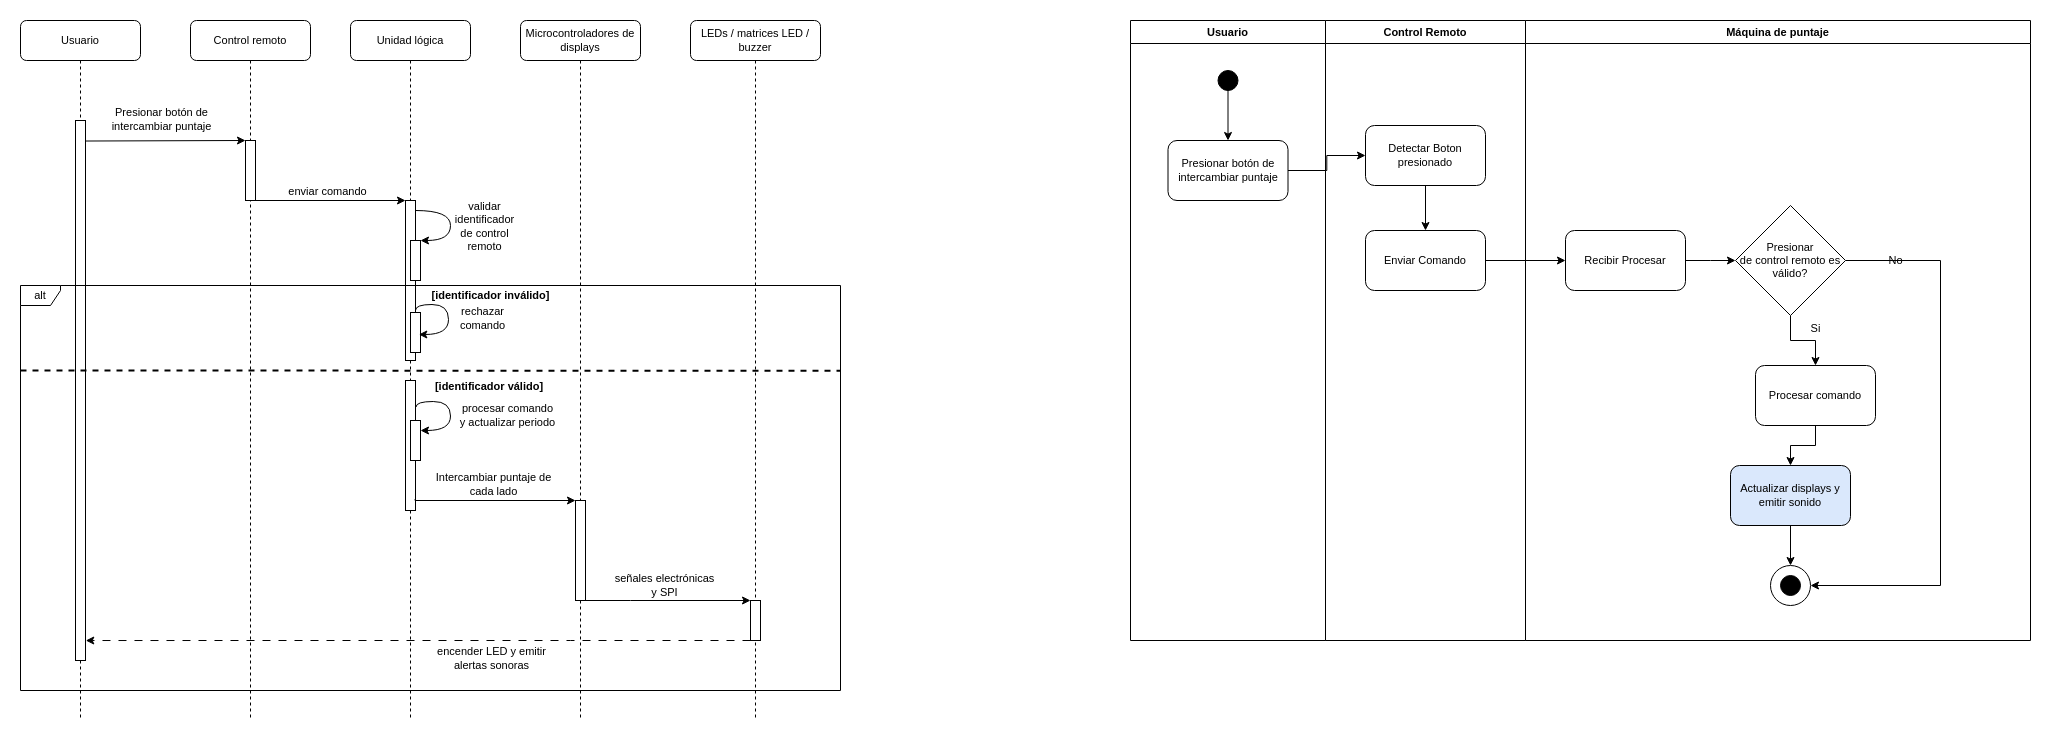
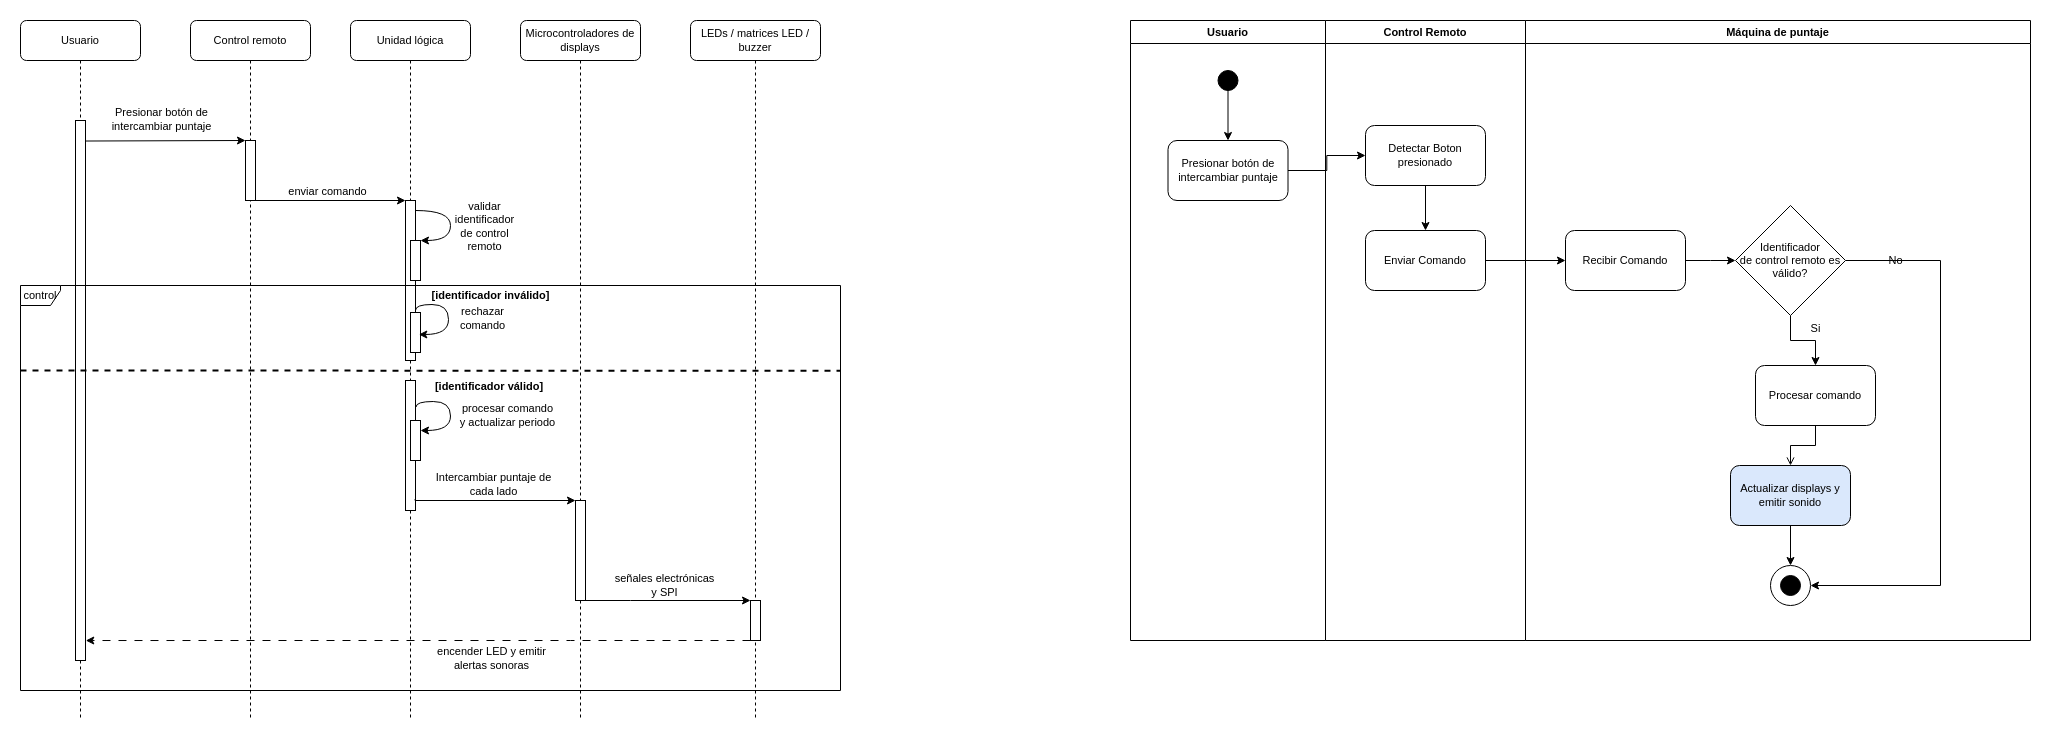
(1626, 261) -> (1626, 261)
(1791, 261) -> (1791, 261)
(41, 296) -> (41, 296)
(1791, 457) -> (1791, 459)
